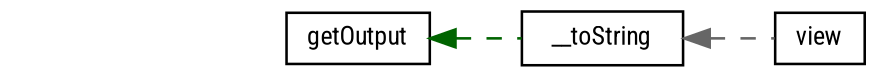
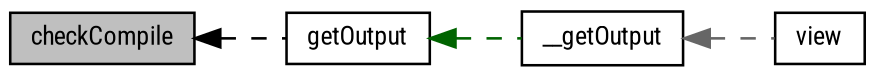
none -> (102, 38)
(602, 38) -> (602, 38)
